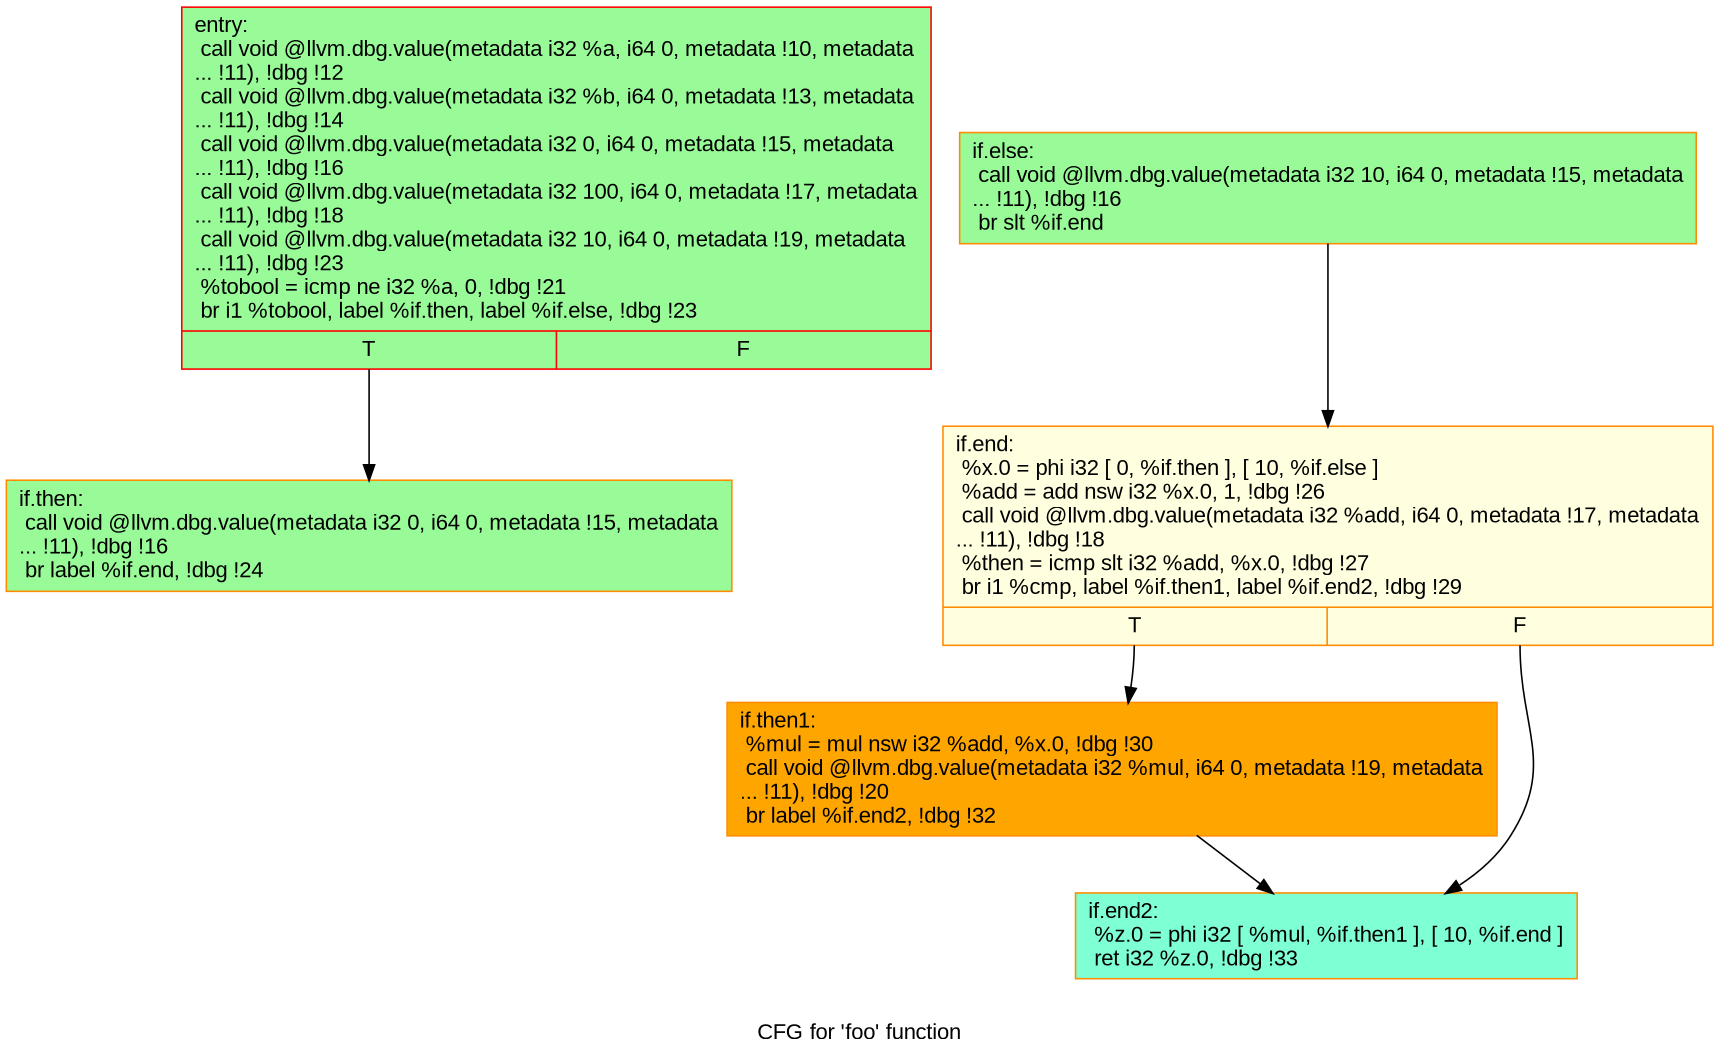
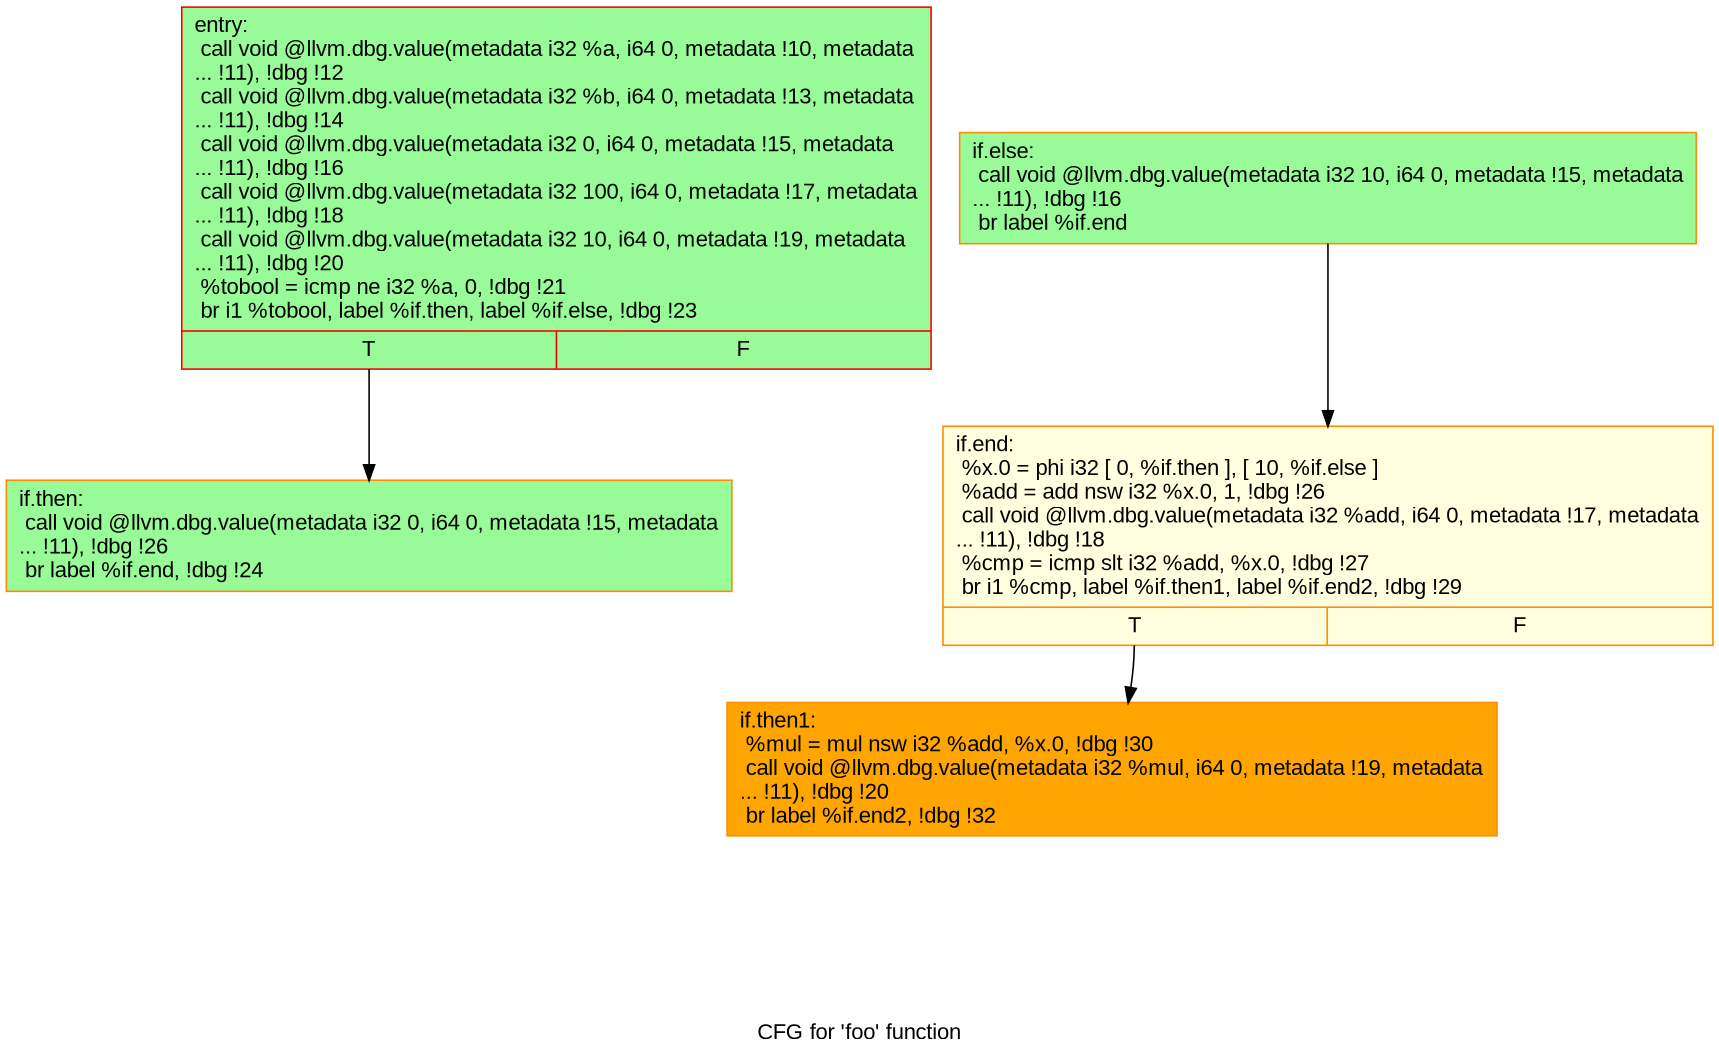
(1038, 223) -> (1050, 223)
(269, 264) -> (269, 264)
(94, 547) -> (94, 547)
(1163, 564) -> (1163, 564)
(1326, 936) -> none
